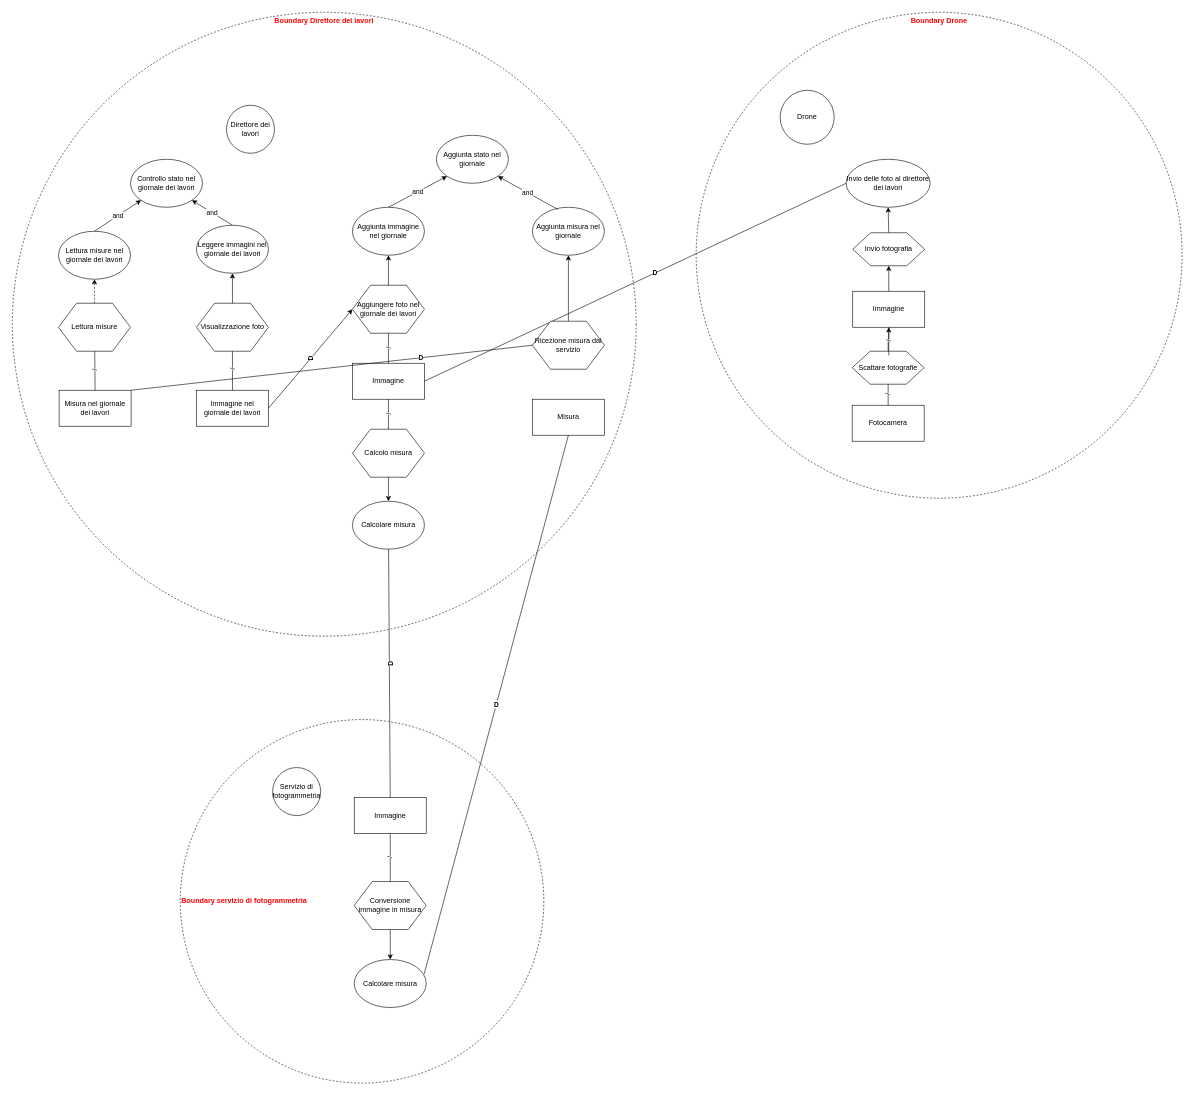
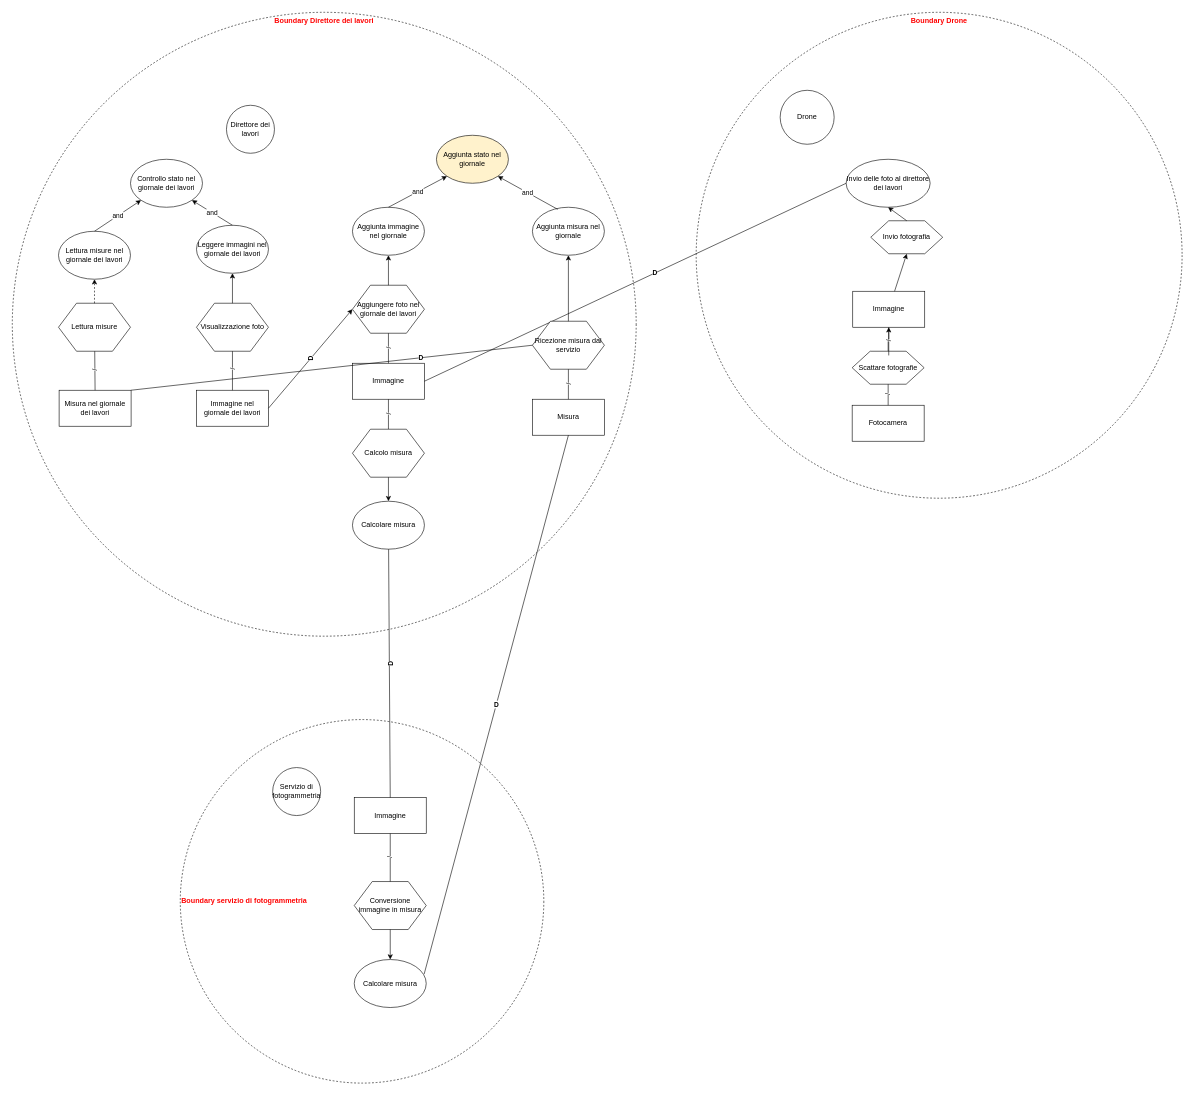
(473, 159) -> (473, 159)
(889, 249) -> (907, 237)
none -> (569, 384)
